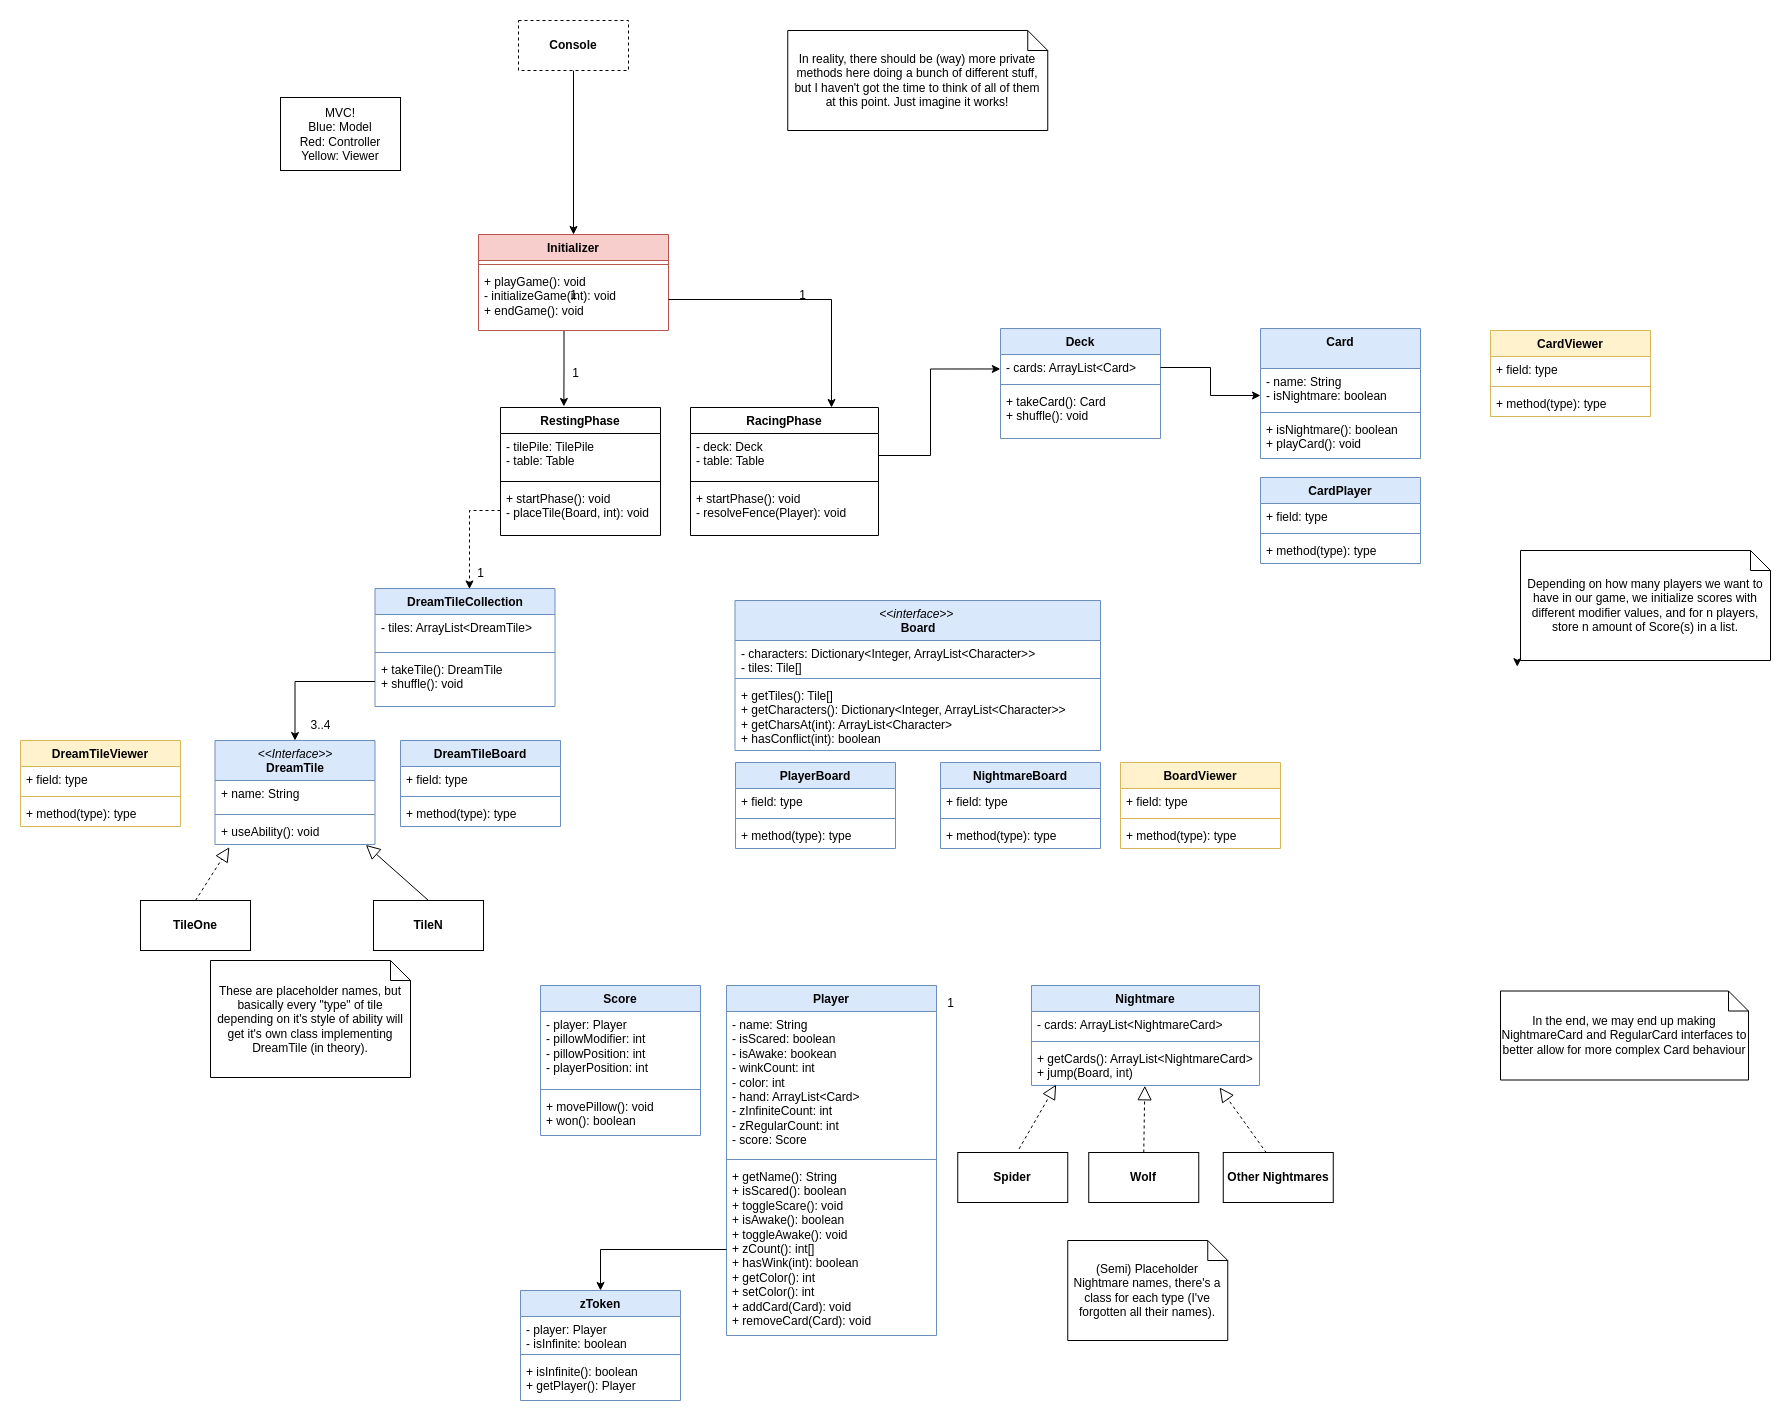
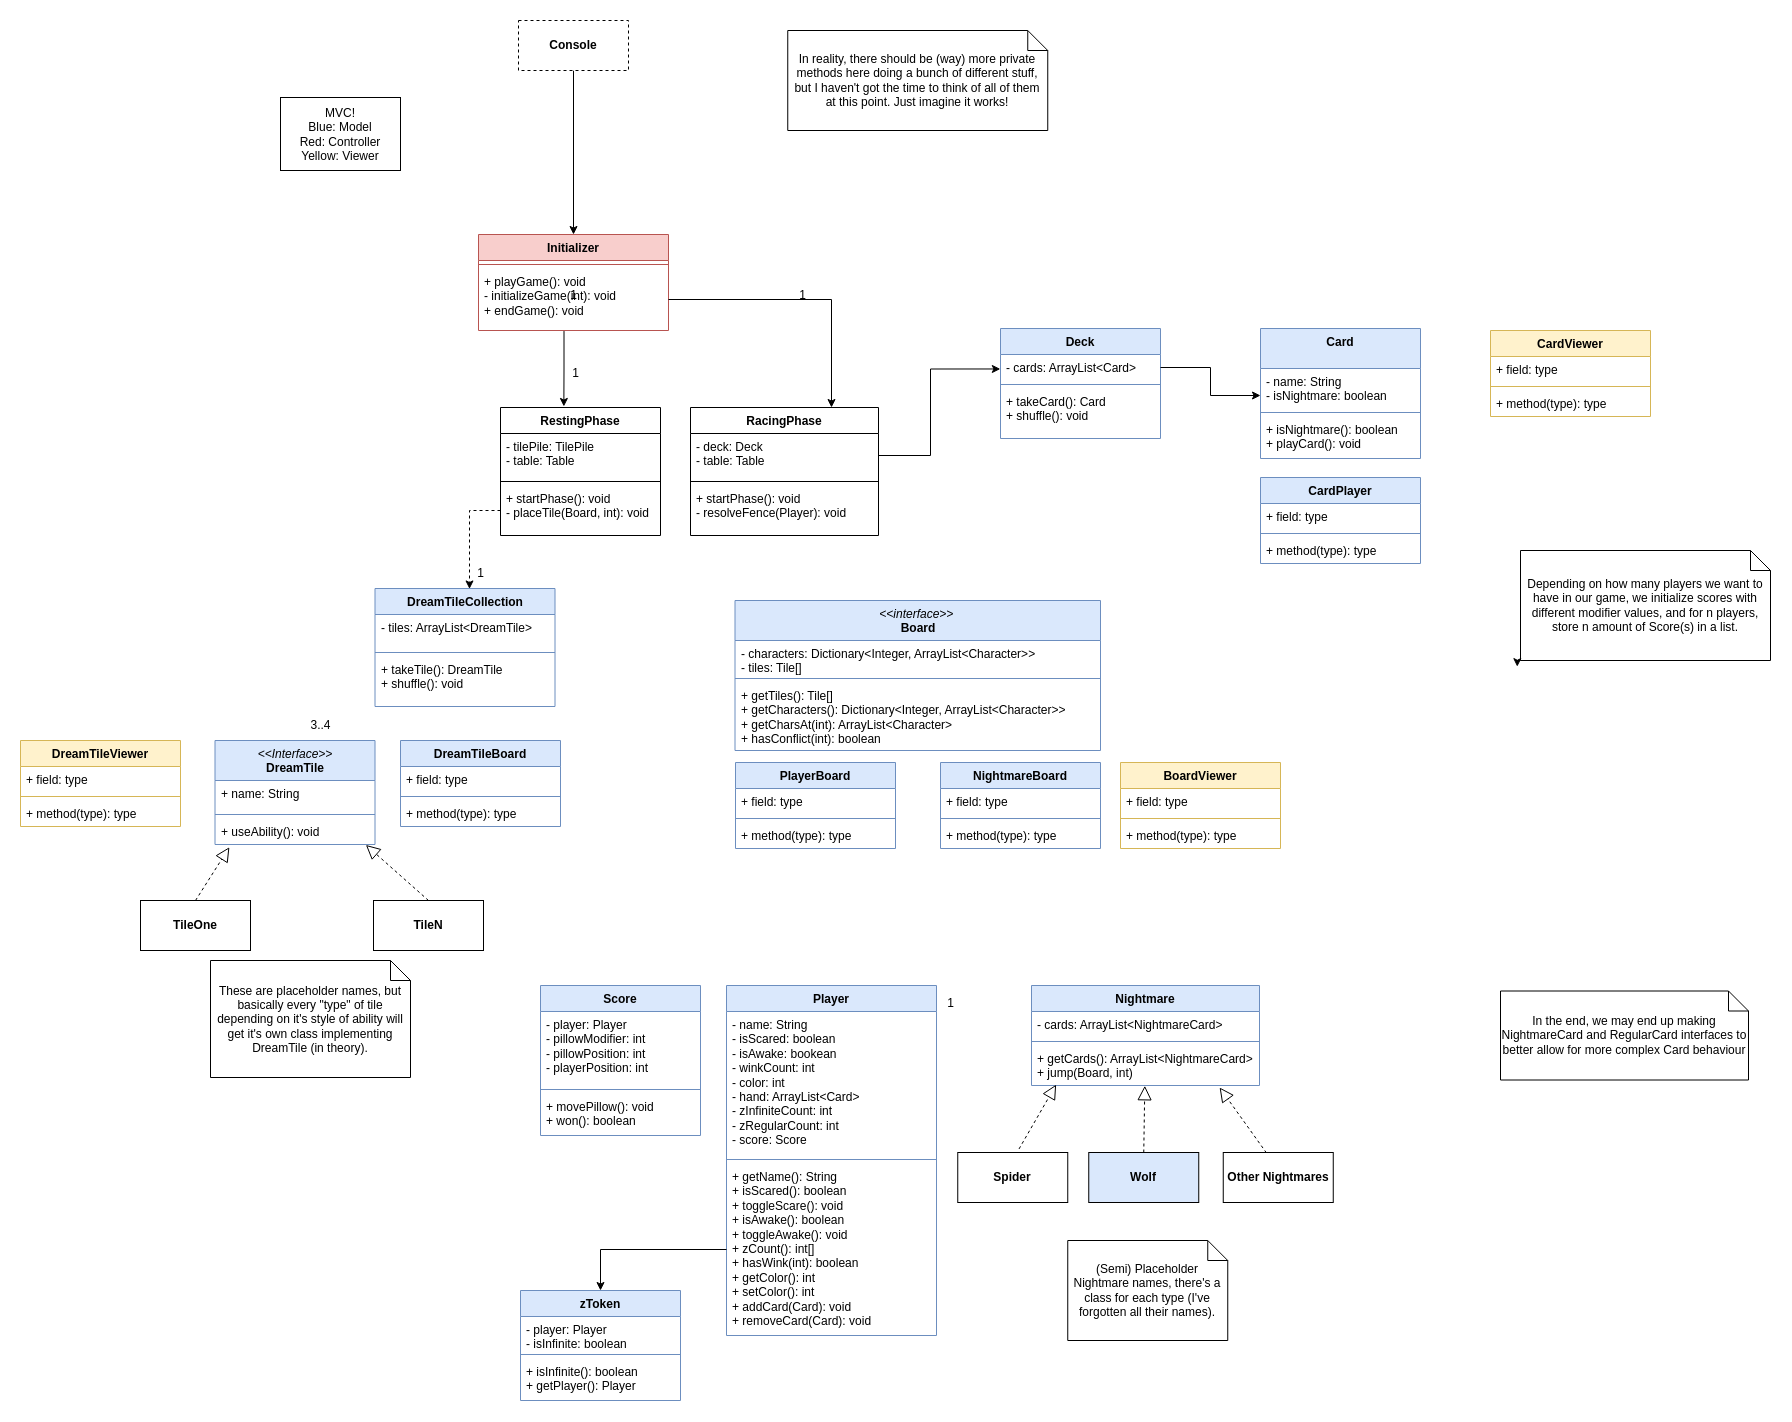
(308, 682) -> none
(403, 878) -> (403, 878)
(1144, 1178) -> (1144, 1178)
